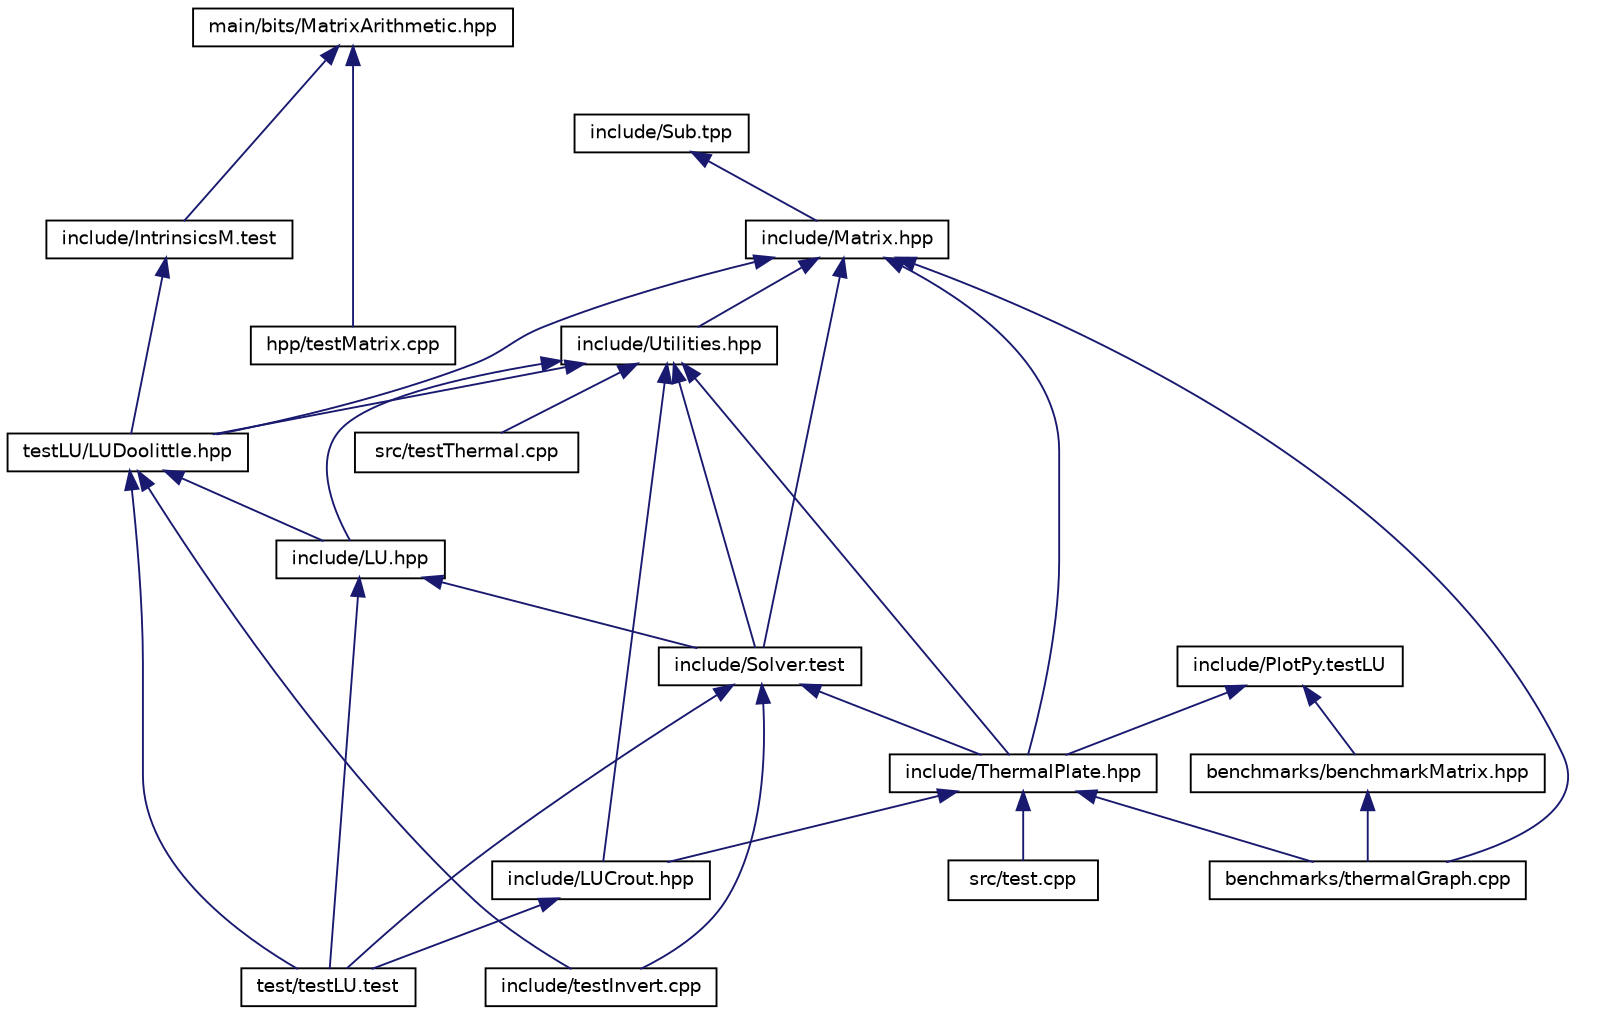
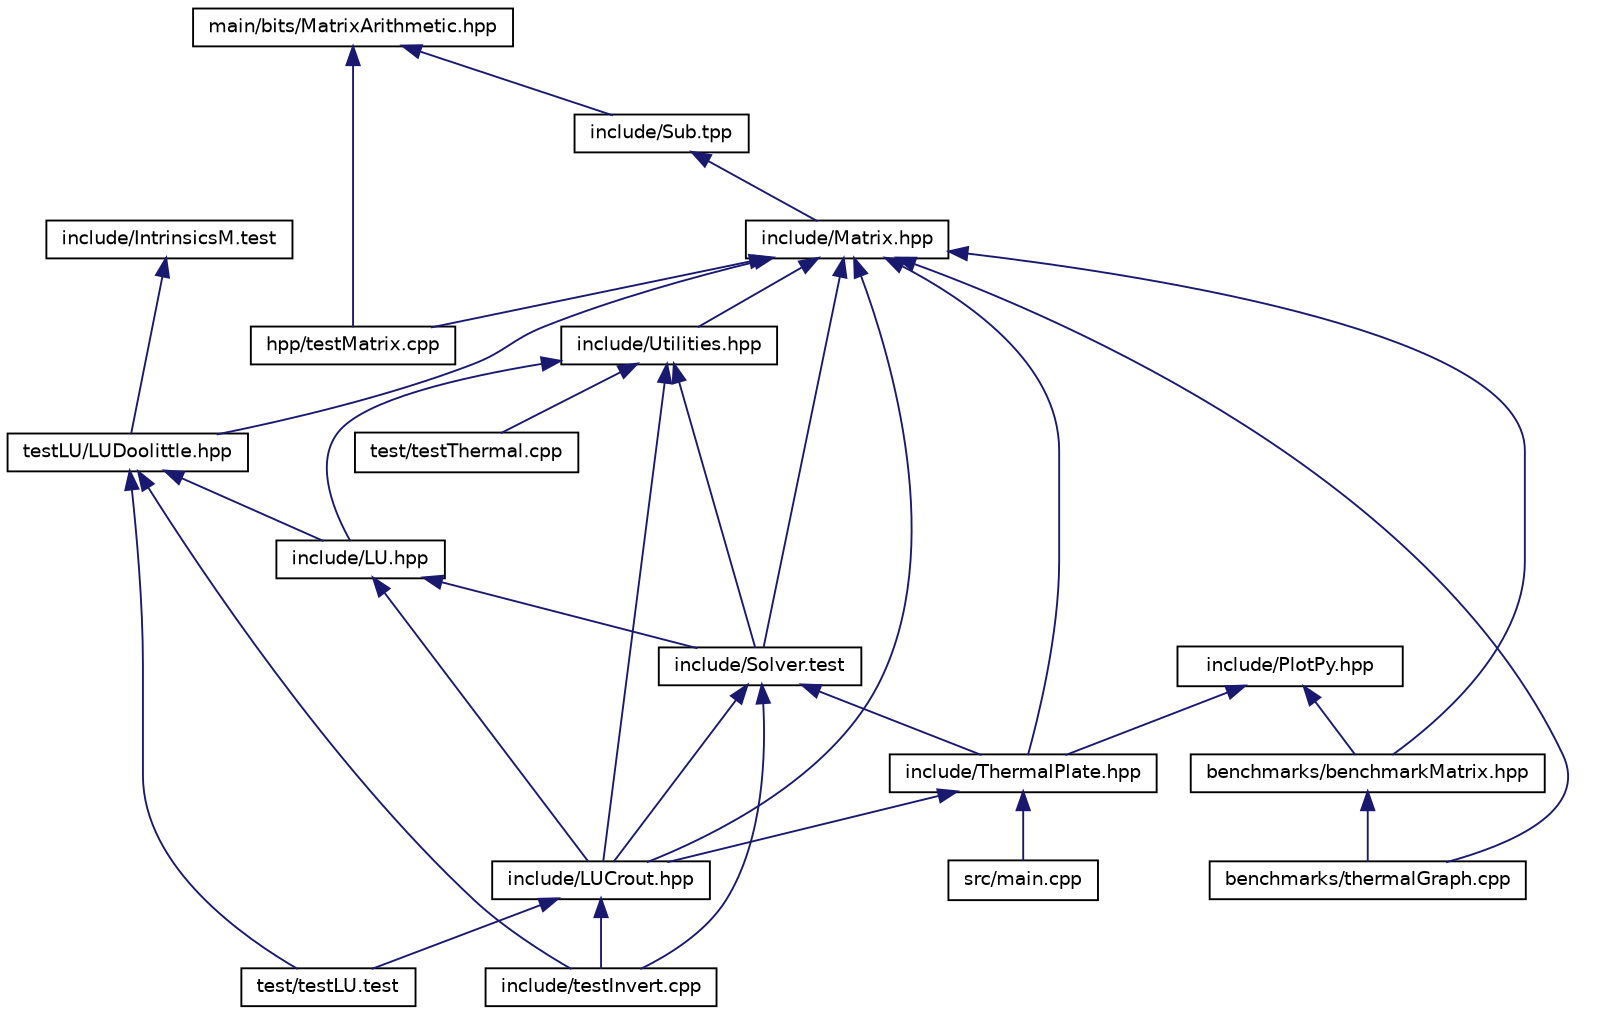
(255, 141) -> (517, 84)
none -> (591, 294)
none -> (1438, 361)
(389, 401) -> none
(467, 452) -> (467, 452)
(852, 567) -> none
none -> (899, 628)
(1290, 666) -> (1290, 666)
(344, 783) -> (487, 727)
(525, 823) -> (675, 781)
(1205, 830) -> none
(1023, 880) -> (1023, 880)
none -> (601, 943)
